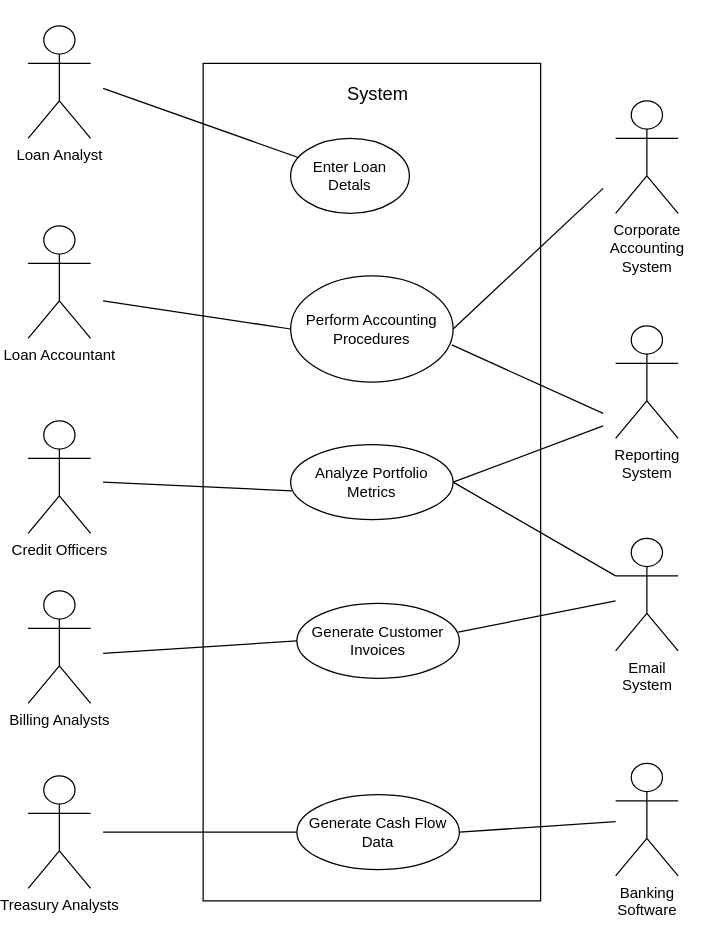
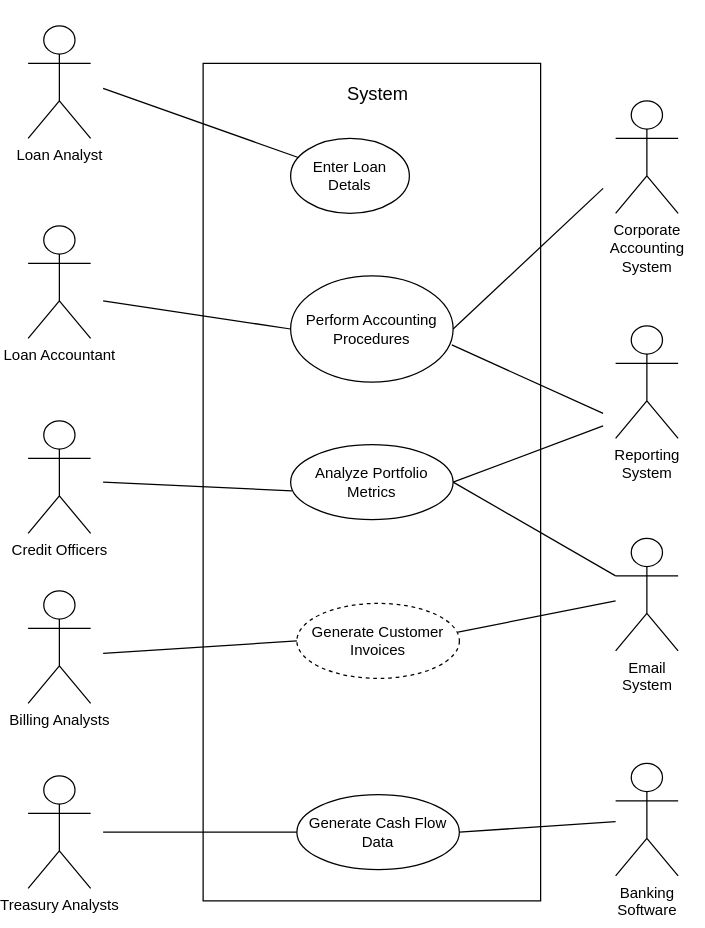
(378, 641) -> (378, 641)
